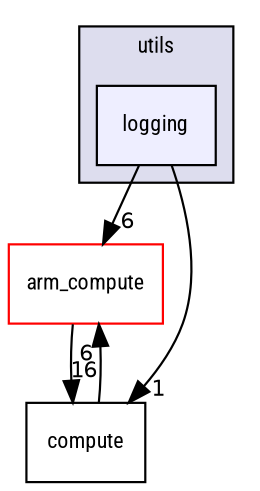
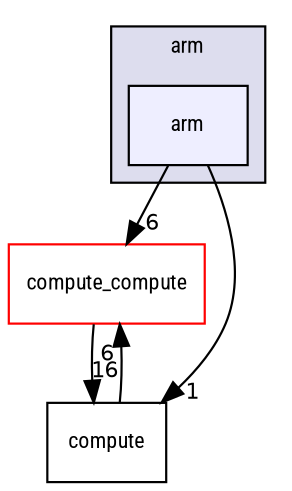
(156, 47) -> (188, 47)
(156, 125) -> (188, 125)
(86, 284) -> (107, 284)
